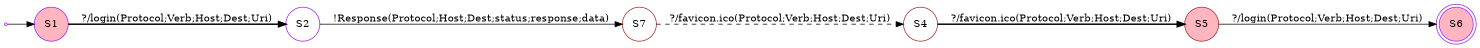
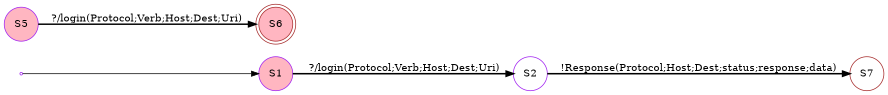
(467, 24) -> (695, 74)
(921, 24) -> none
(1202, 24) -> (21, 24)
(1324, 24) -> (143, 24)
(1456, 24) -> (276, 24)
